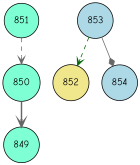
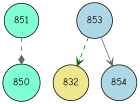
(21, 47) -> (21, 47)
(106, 48) -> (105, 48)
(71, 83) -> (71, 83)
(21, 145) -> none
